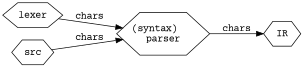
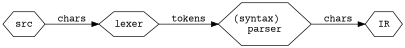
(90, 16) -> (188, 19)
(84, 45) -> (68, 24)
